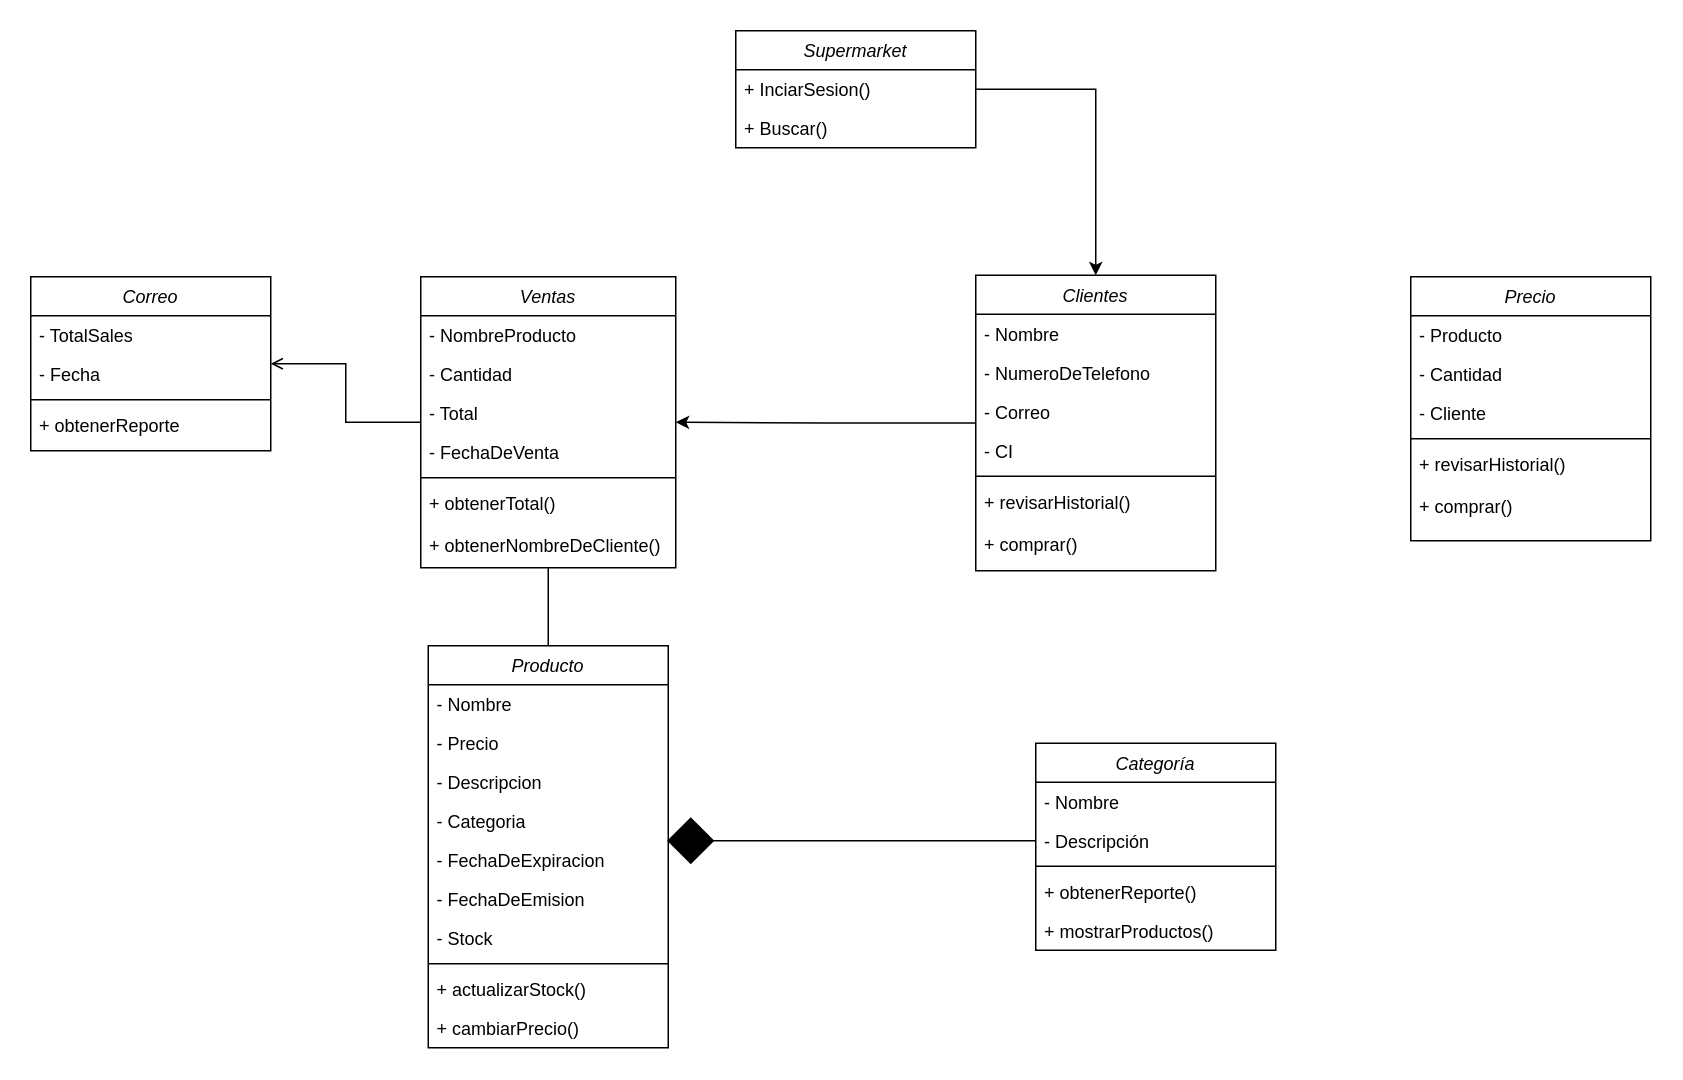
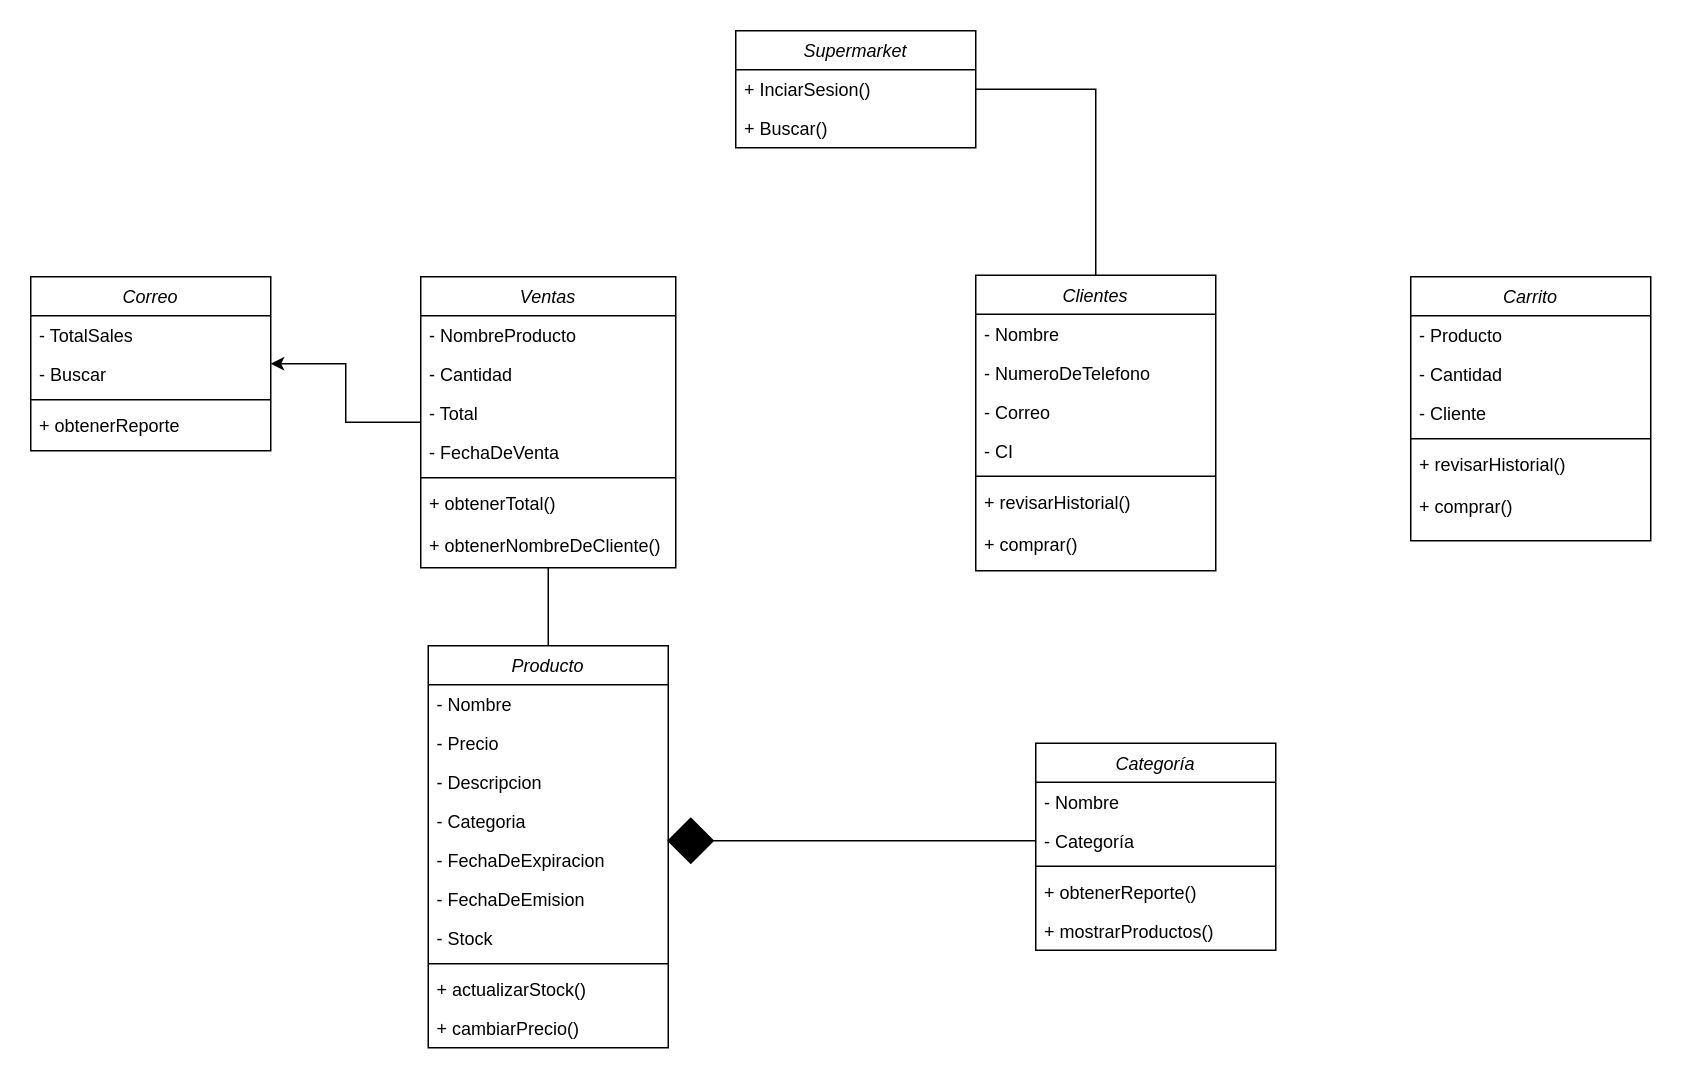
(1096, 264) -> (1096, 268)
(1530, 297) -> (1530, 297)
(279, 364) -> (282, 364)
(72, 375) -> (77, 375)
(830, 423) -> none
(1103, 842) -> (1097, 842)
